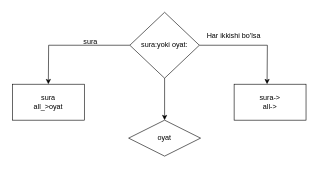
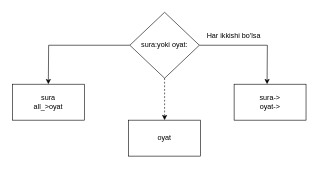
(90, 42) -> none
(165, 96) -> (165, 96)
(270, 102) -> (270, 102)
(165, 138) -> (165, 138)
